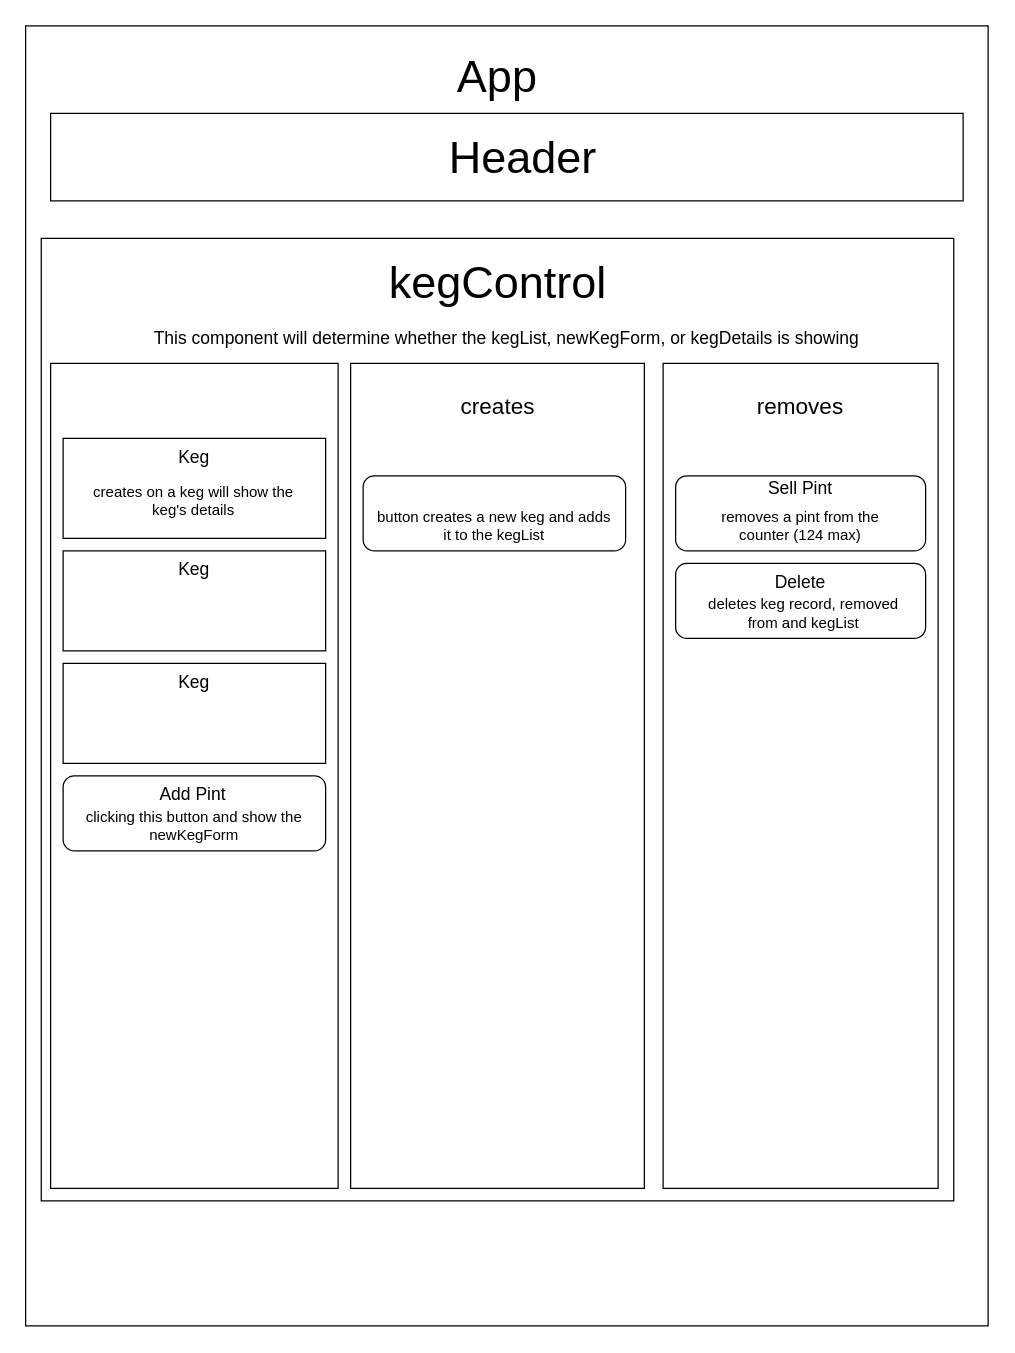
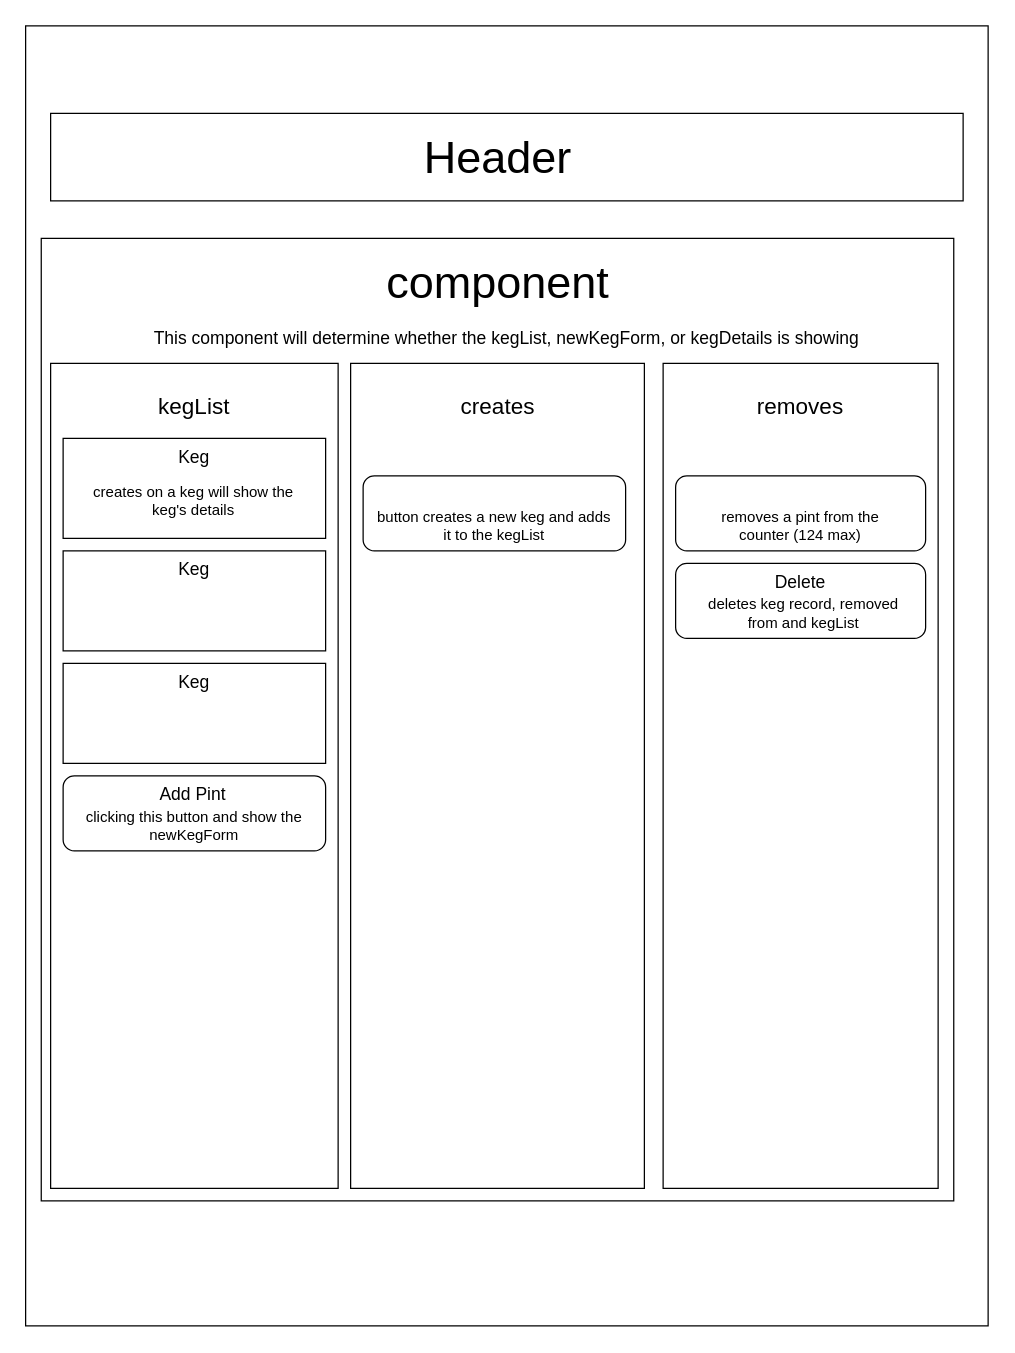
(498, 76) -> none
(523, 157) -> (498, 157)
(498, 282) -> (498, 282)
none -> (194, 407)
(801, 488) -> none
